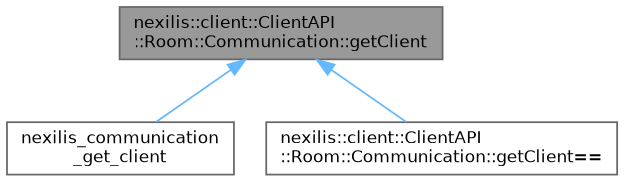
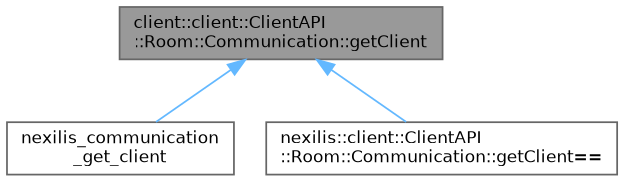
(281, 33) -> (281, 33)
